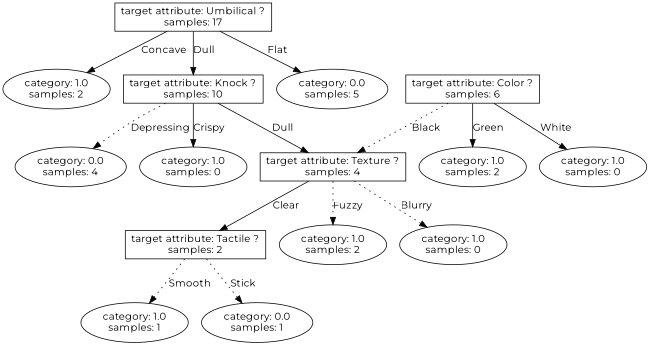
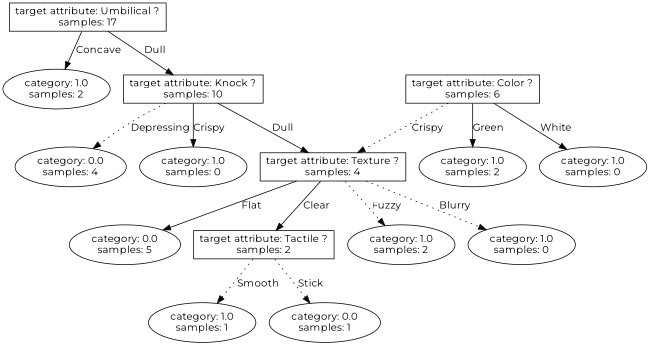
(257, 50) -> (233, 204)
(426, 128) -> (428, 128)
